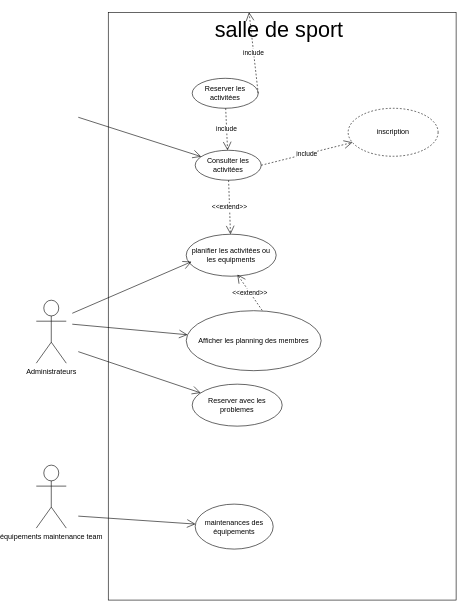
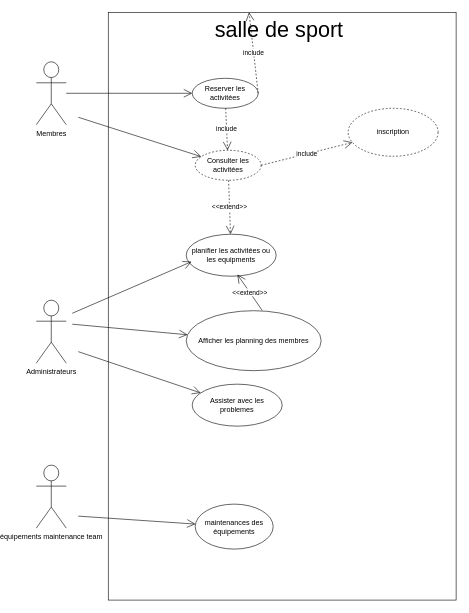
none -> (51, 93)
none -> (129, 93)
(228, 165) -> (228, 165)
(251, 294) -> (251, 294)
(237, 405) -> (237, 405)
